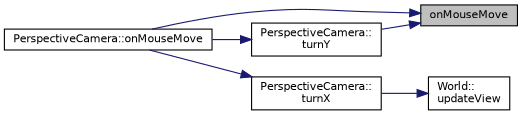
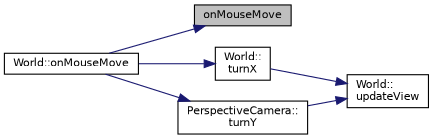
(395, 27) -> (322, 103)
(108, 40) -> (71, 64)
(316, 93) -> (243, 64)
